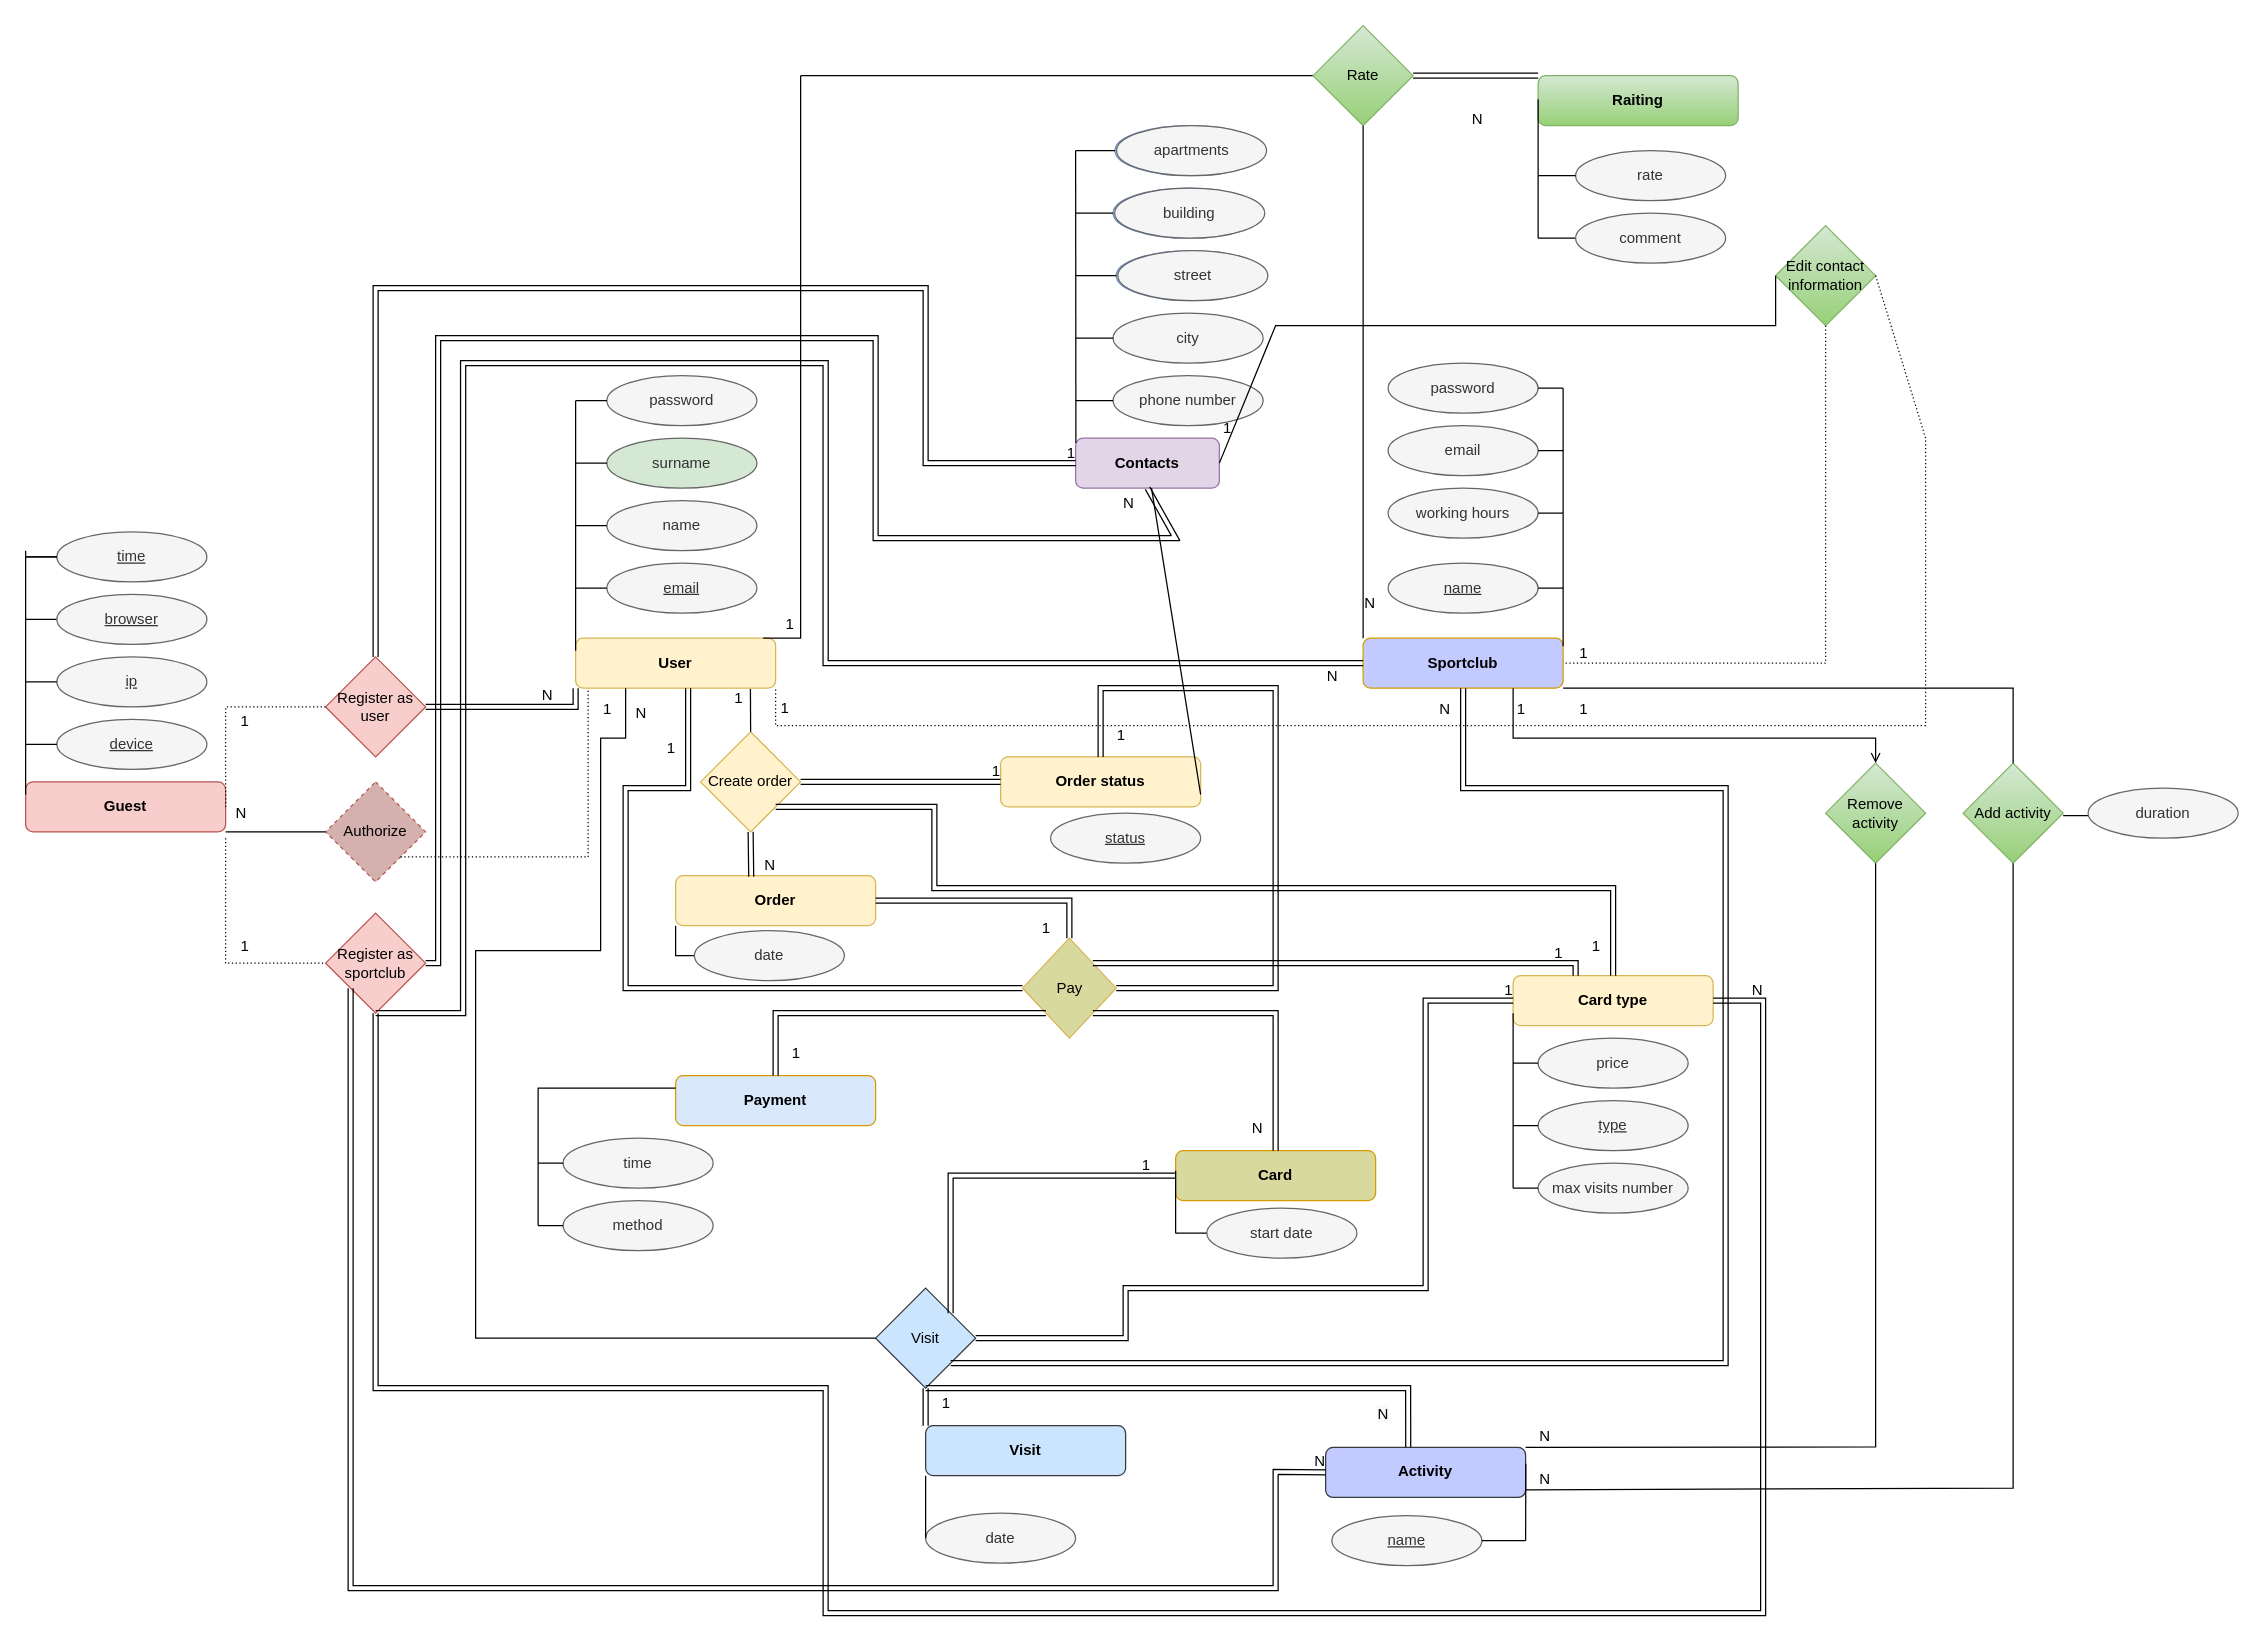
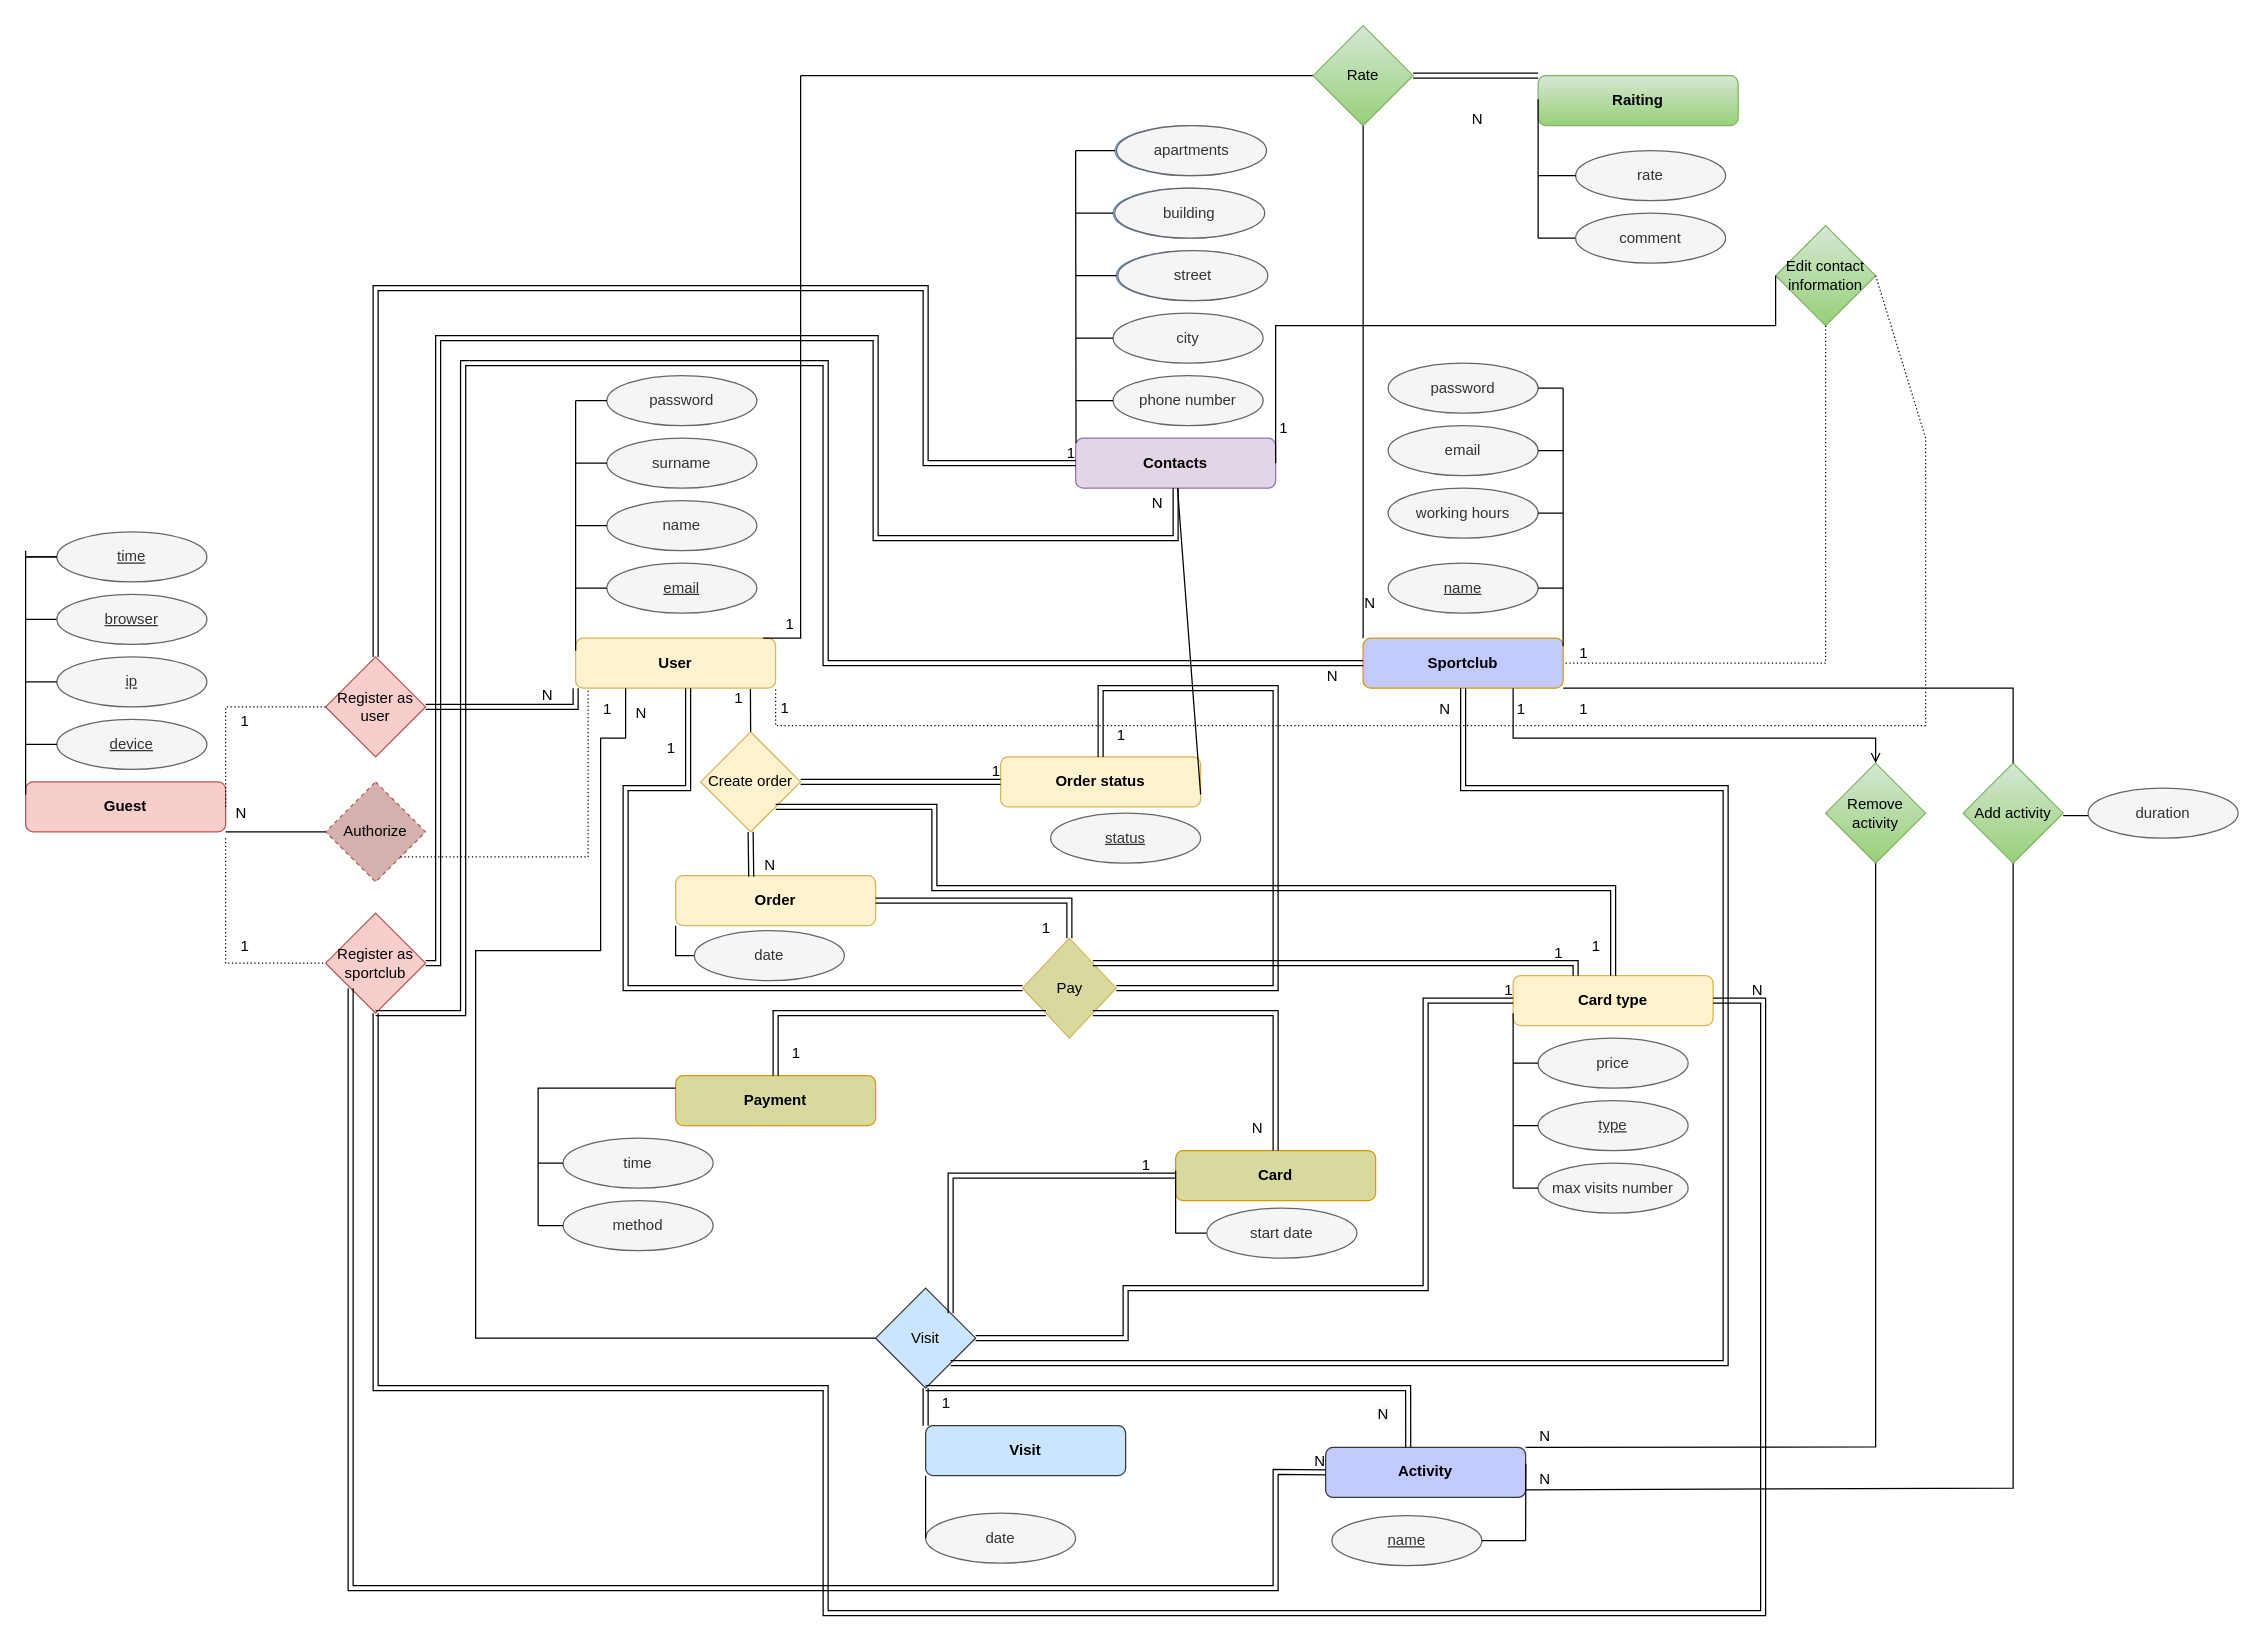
(682, 463) -> (682, 463)
(1148, 463) -> (1176, 463)
(776, 1101) -> (776, 1101)
